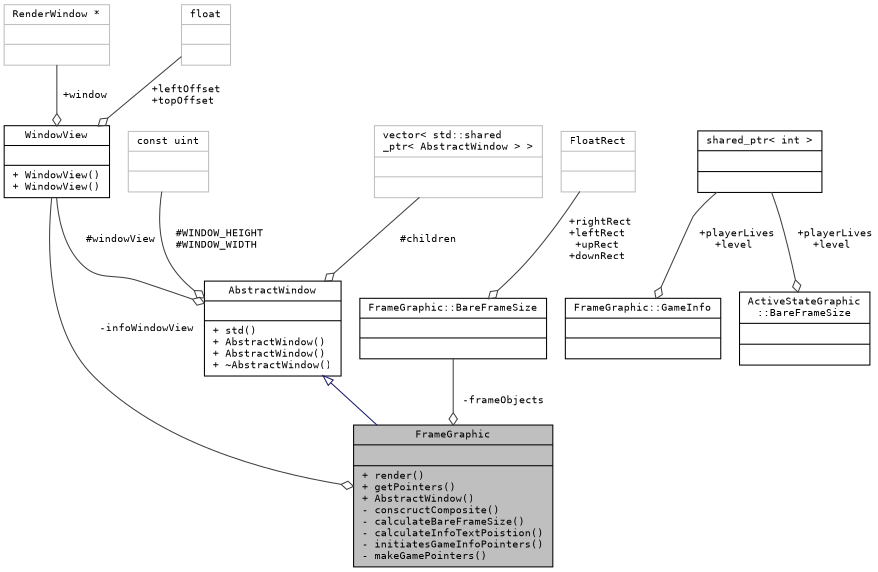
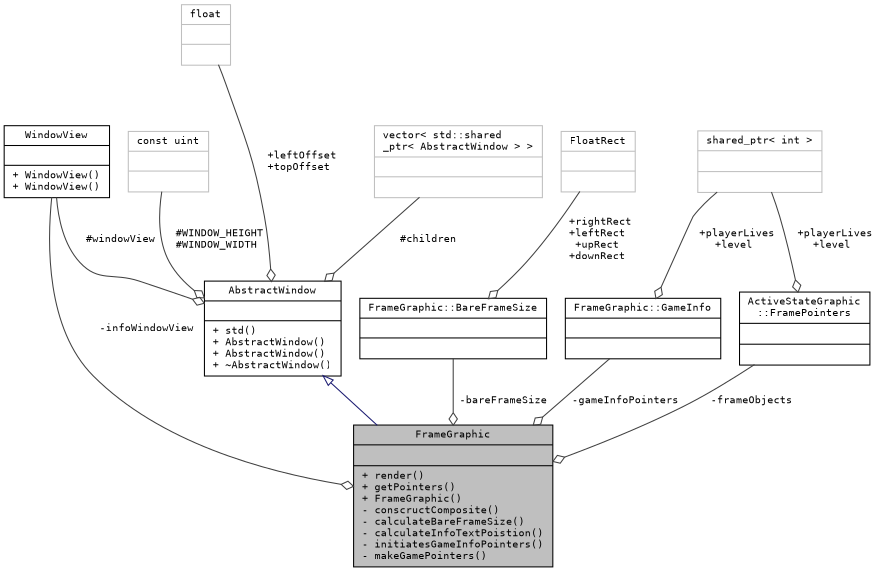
(57, 35) -> none
(145, 87) -> (253, 165)
(760, 162) -> (760, 162)
(805, 313) -> (805, 313)
none -> (576, 388)
(501, 401) -> (501, 401)
none -> (662, 417)
(419, 499) -> (413, 499)
